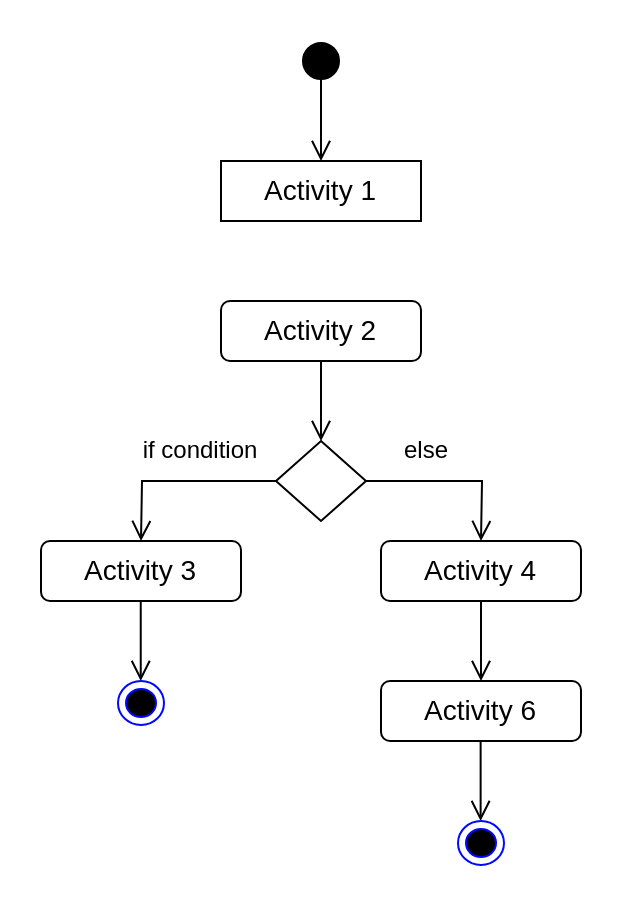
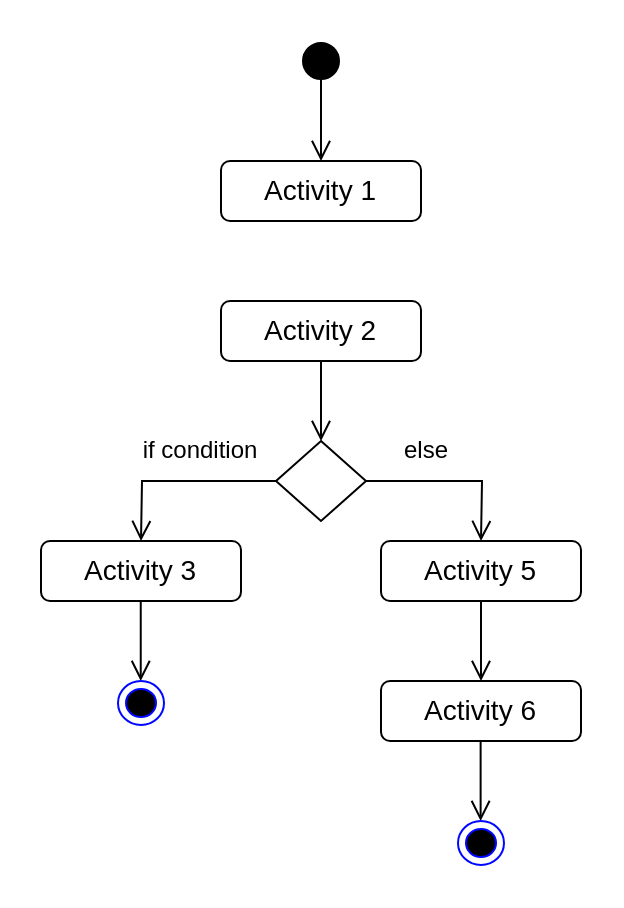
(321, 191) -> (321, 191)
(481, 571) -> (481, 571)
